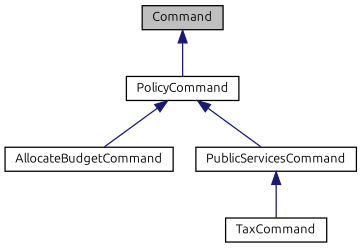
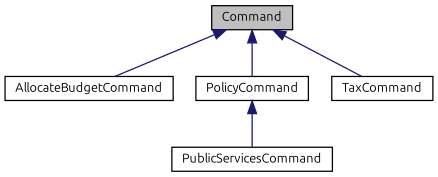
(131, 128) -> (165, 56)
(276, 201) -> (323, 56)
